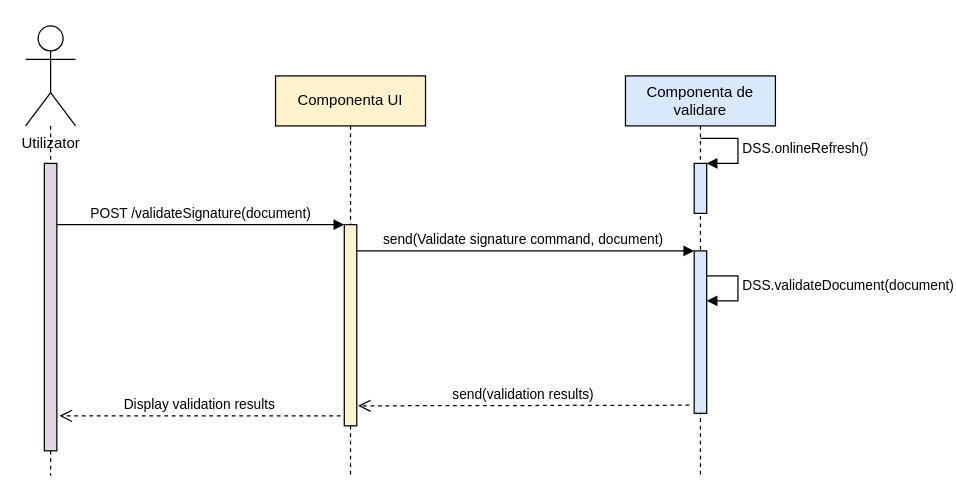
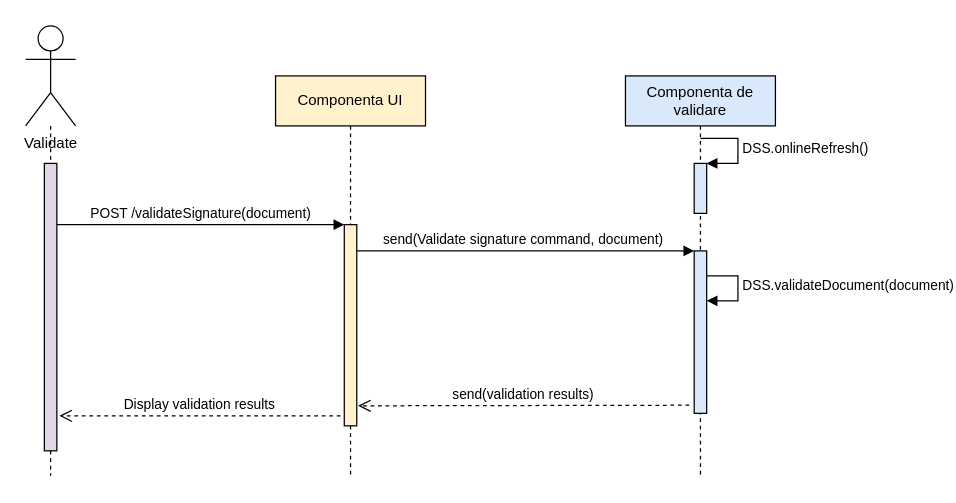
(51, 143) -> (51, 143)
